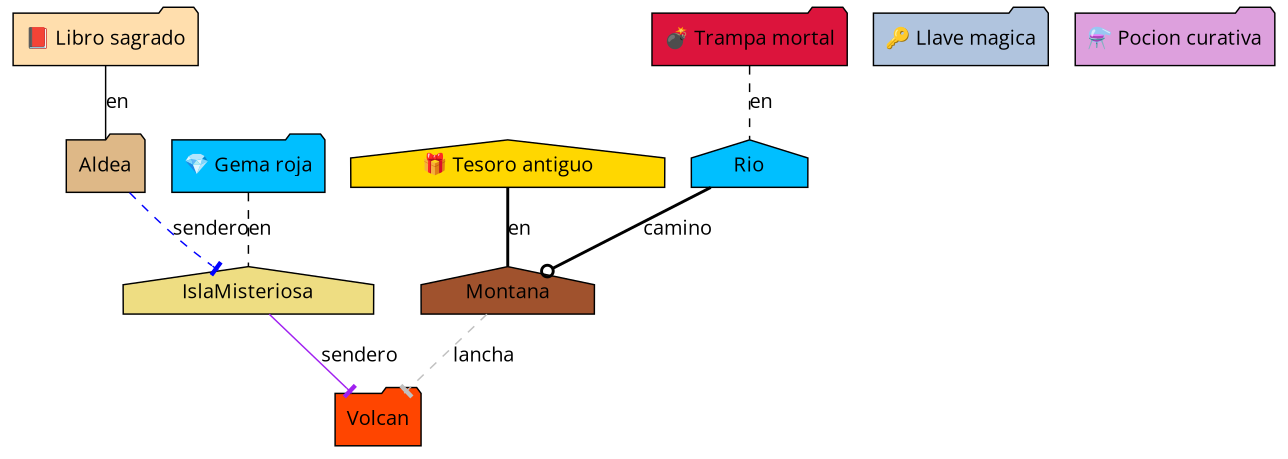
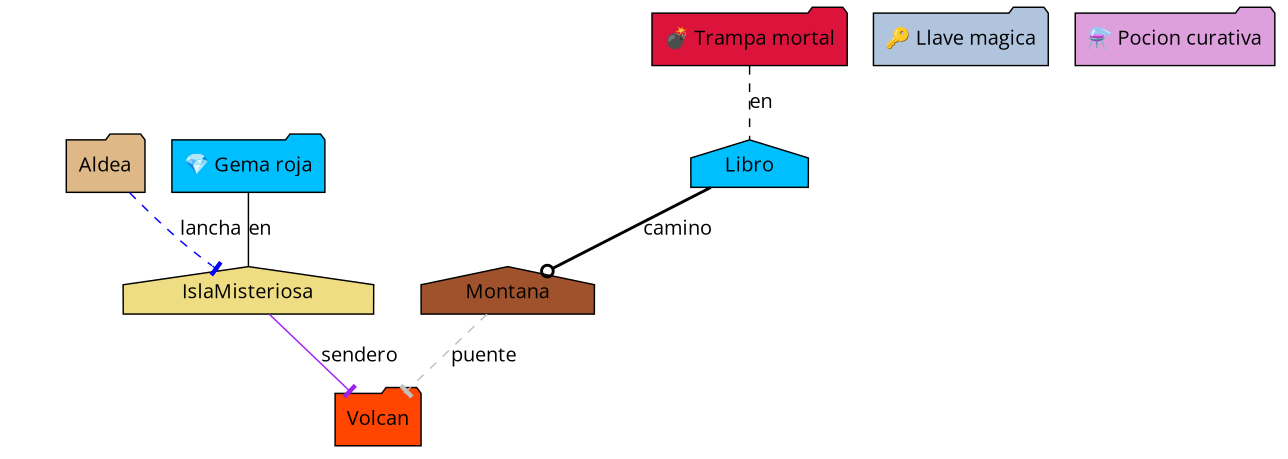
(106, 39) -> none
(508, 166) -> none
(750, 166) -> (750, 166)
(211, 229) -> (211, 229)
(248, 229) -> (248, 229)
(484, 356) -> (484, 356)
